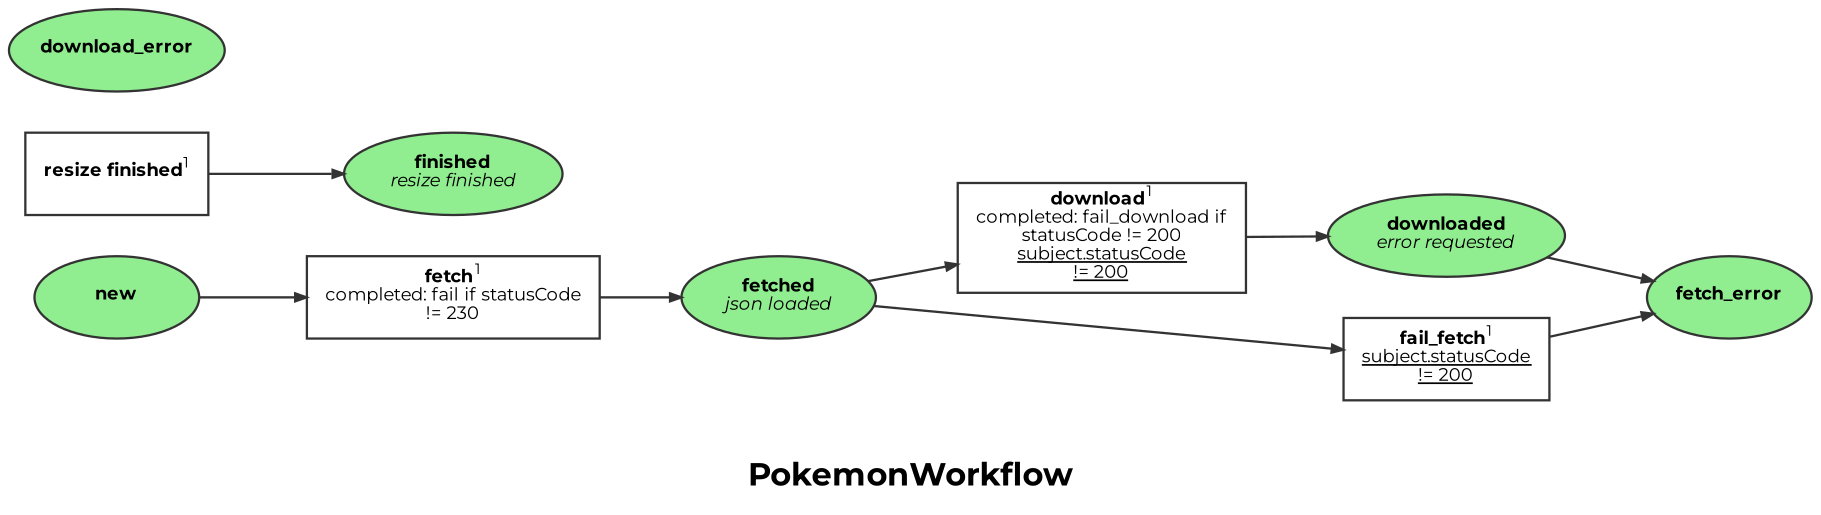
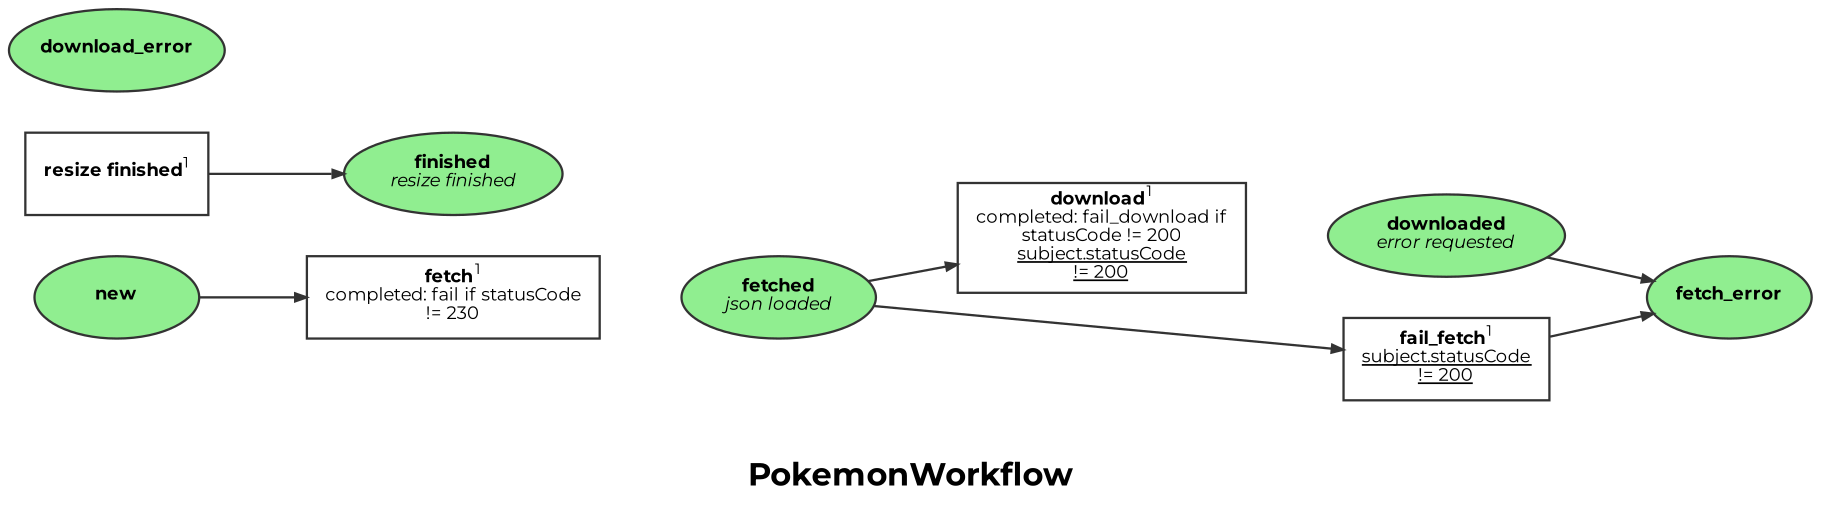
(1281, 237) -> none
(635, 297) -> none
